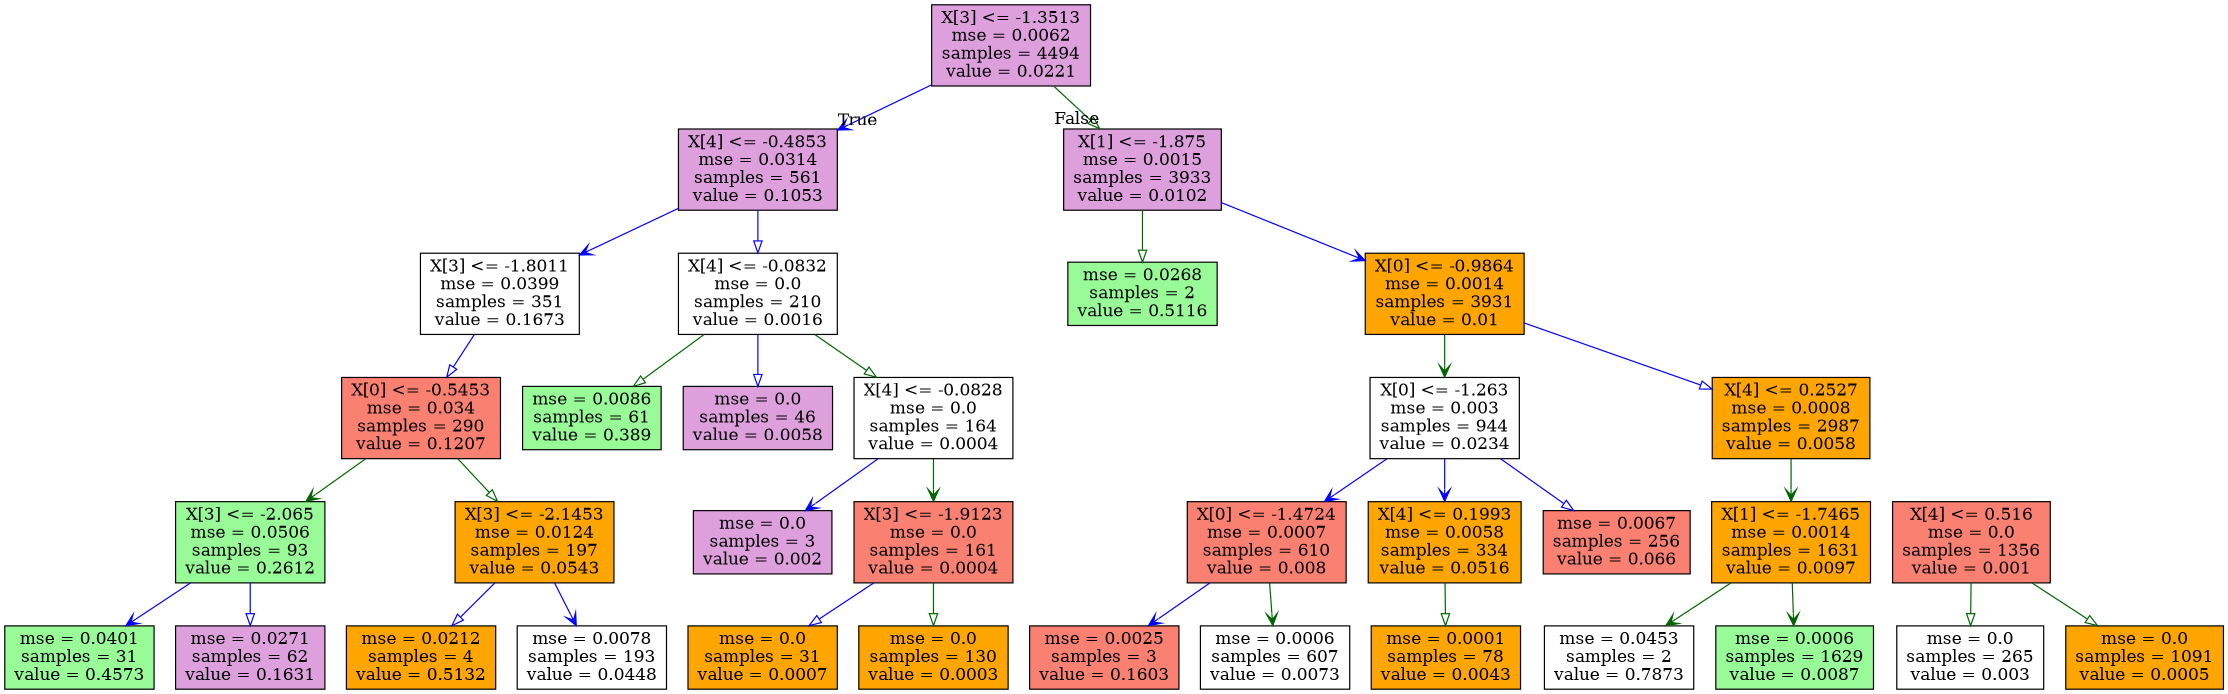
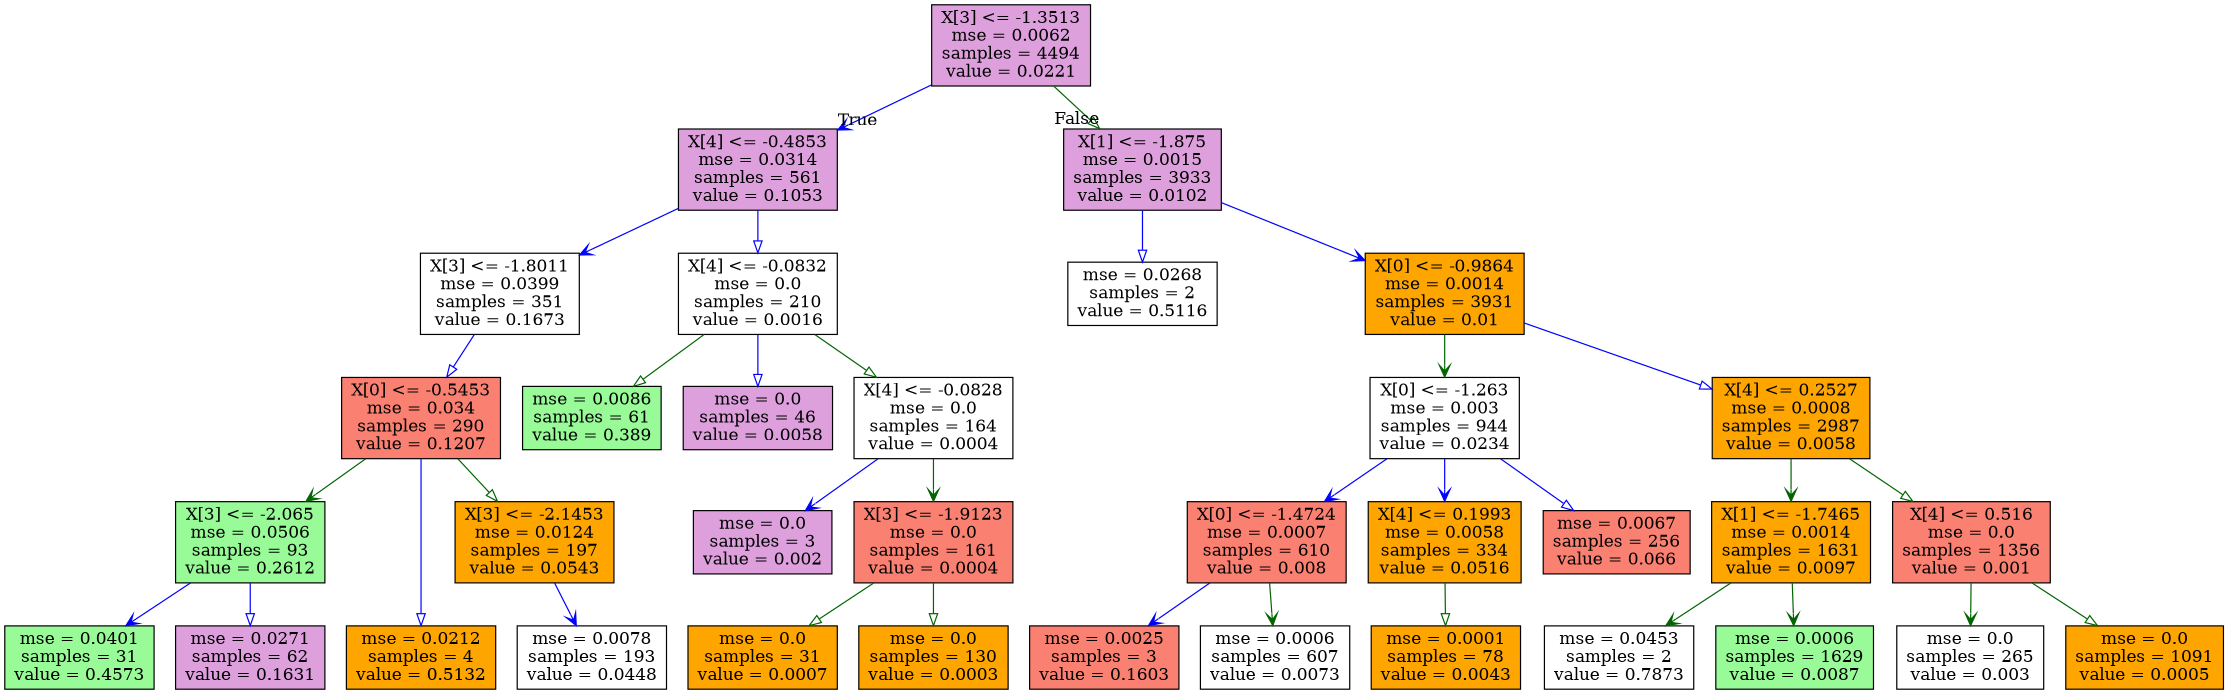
(1142, 230) -> (1142, 230)
(1142, 294) -> (1142, 294)
none -> (1876, 477)
(1971, 598) -> (1971, 598)
(478, 600) -> (421, 536)
(846, 601) -> (846, 601)
